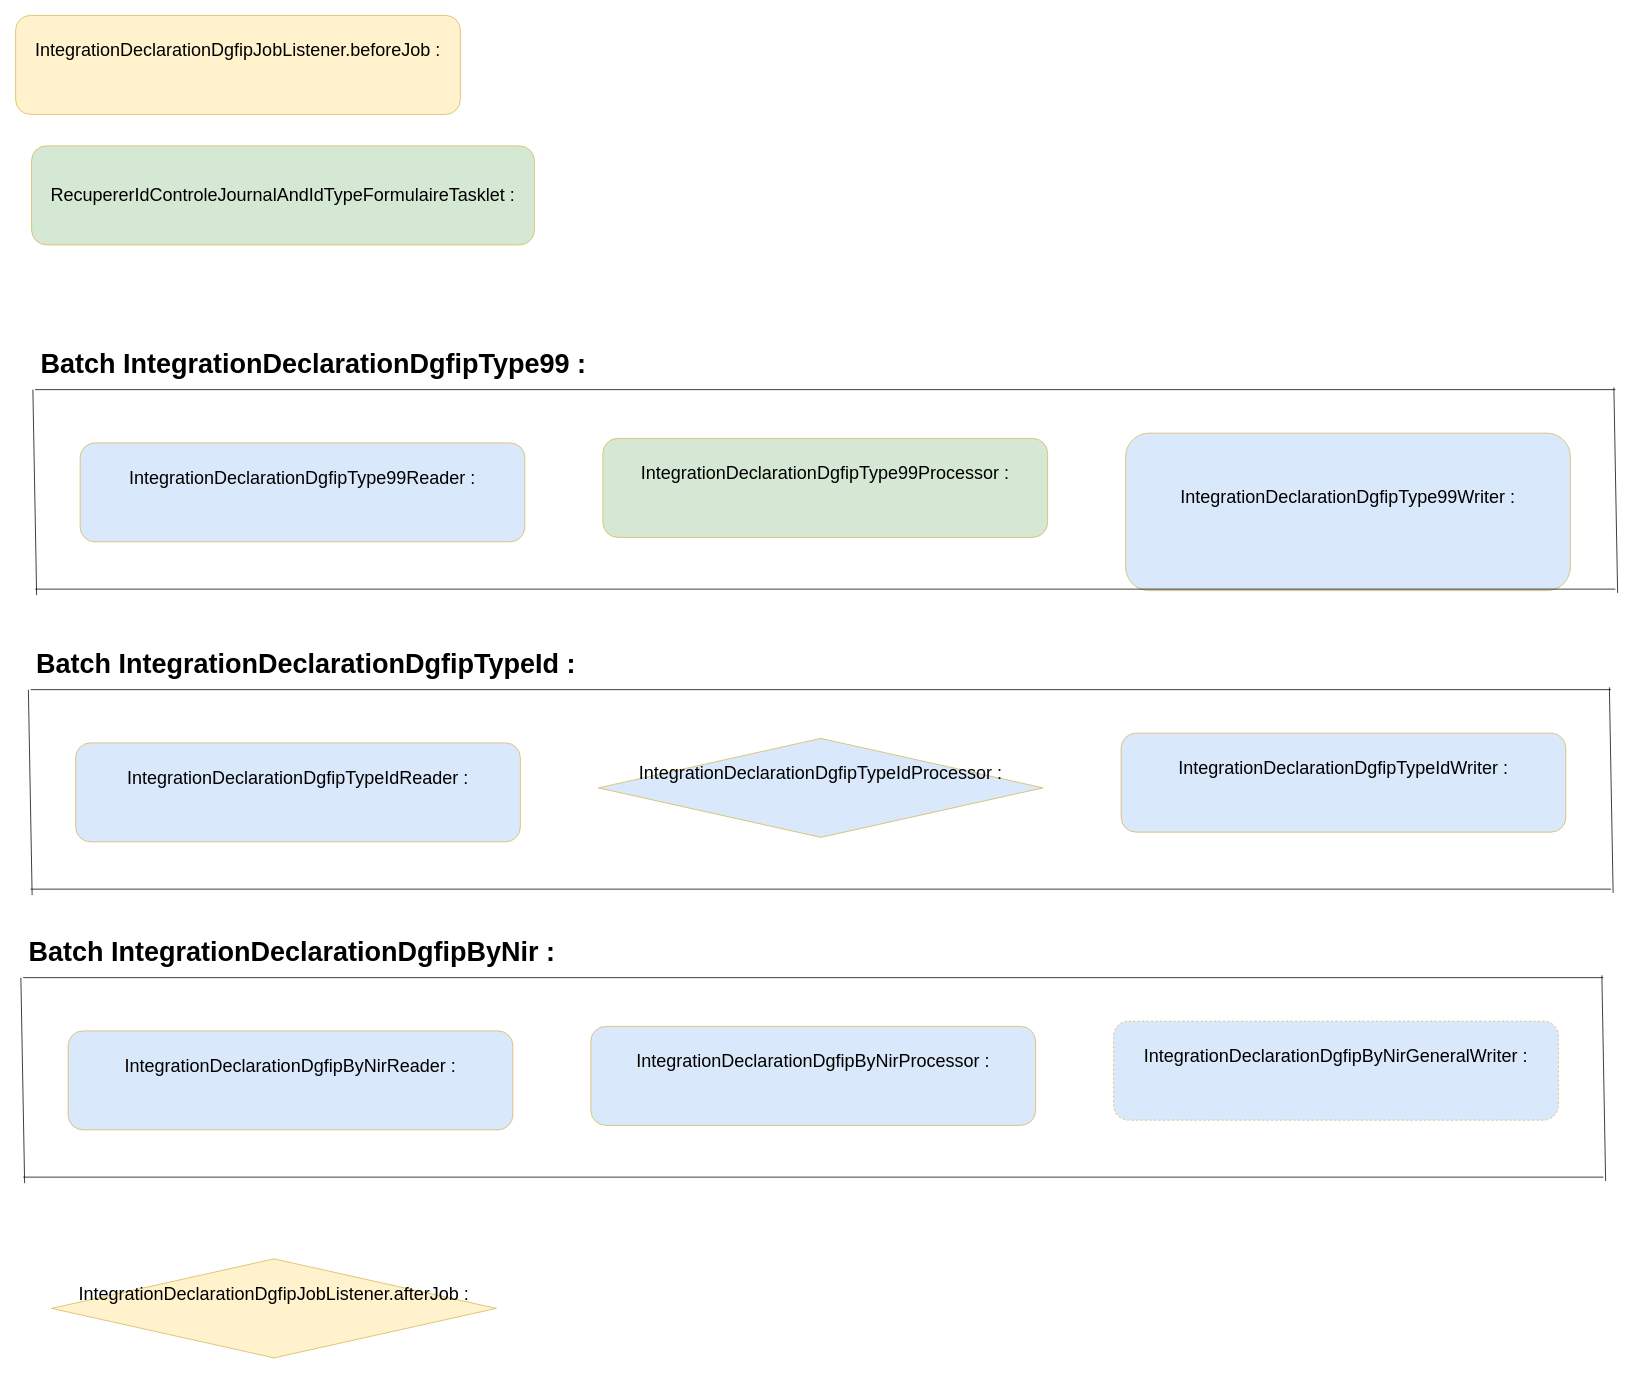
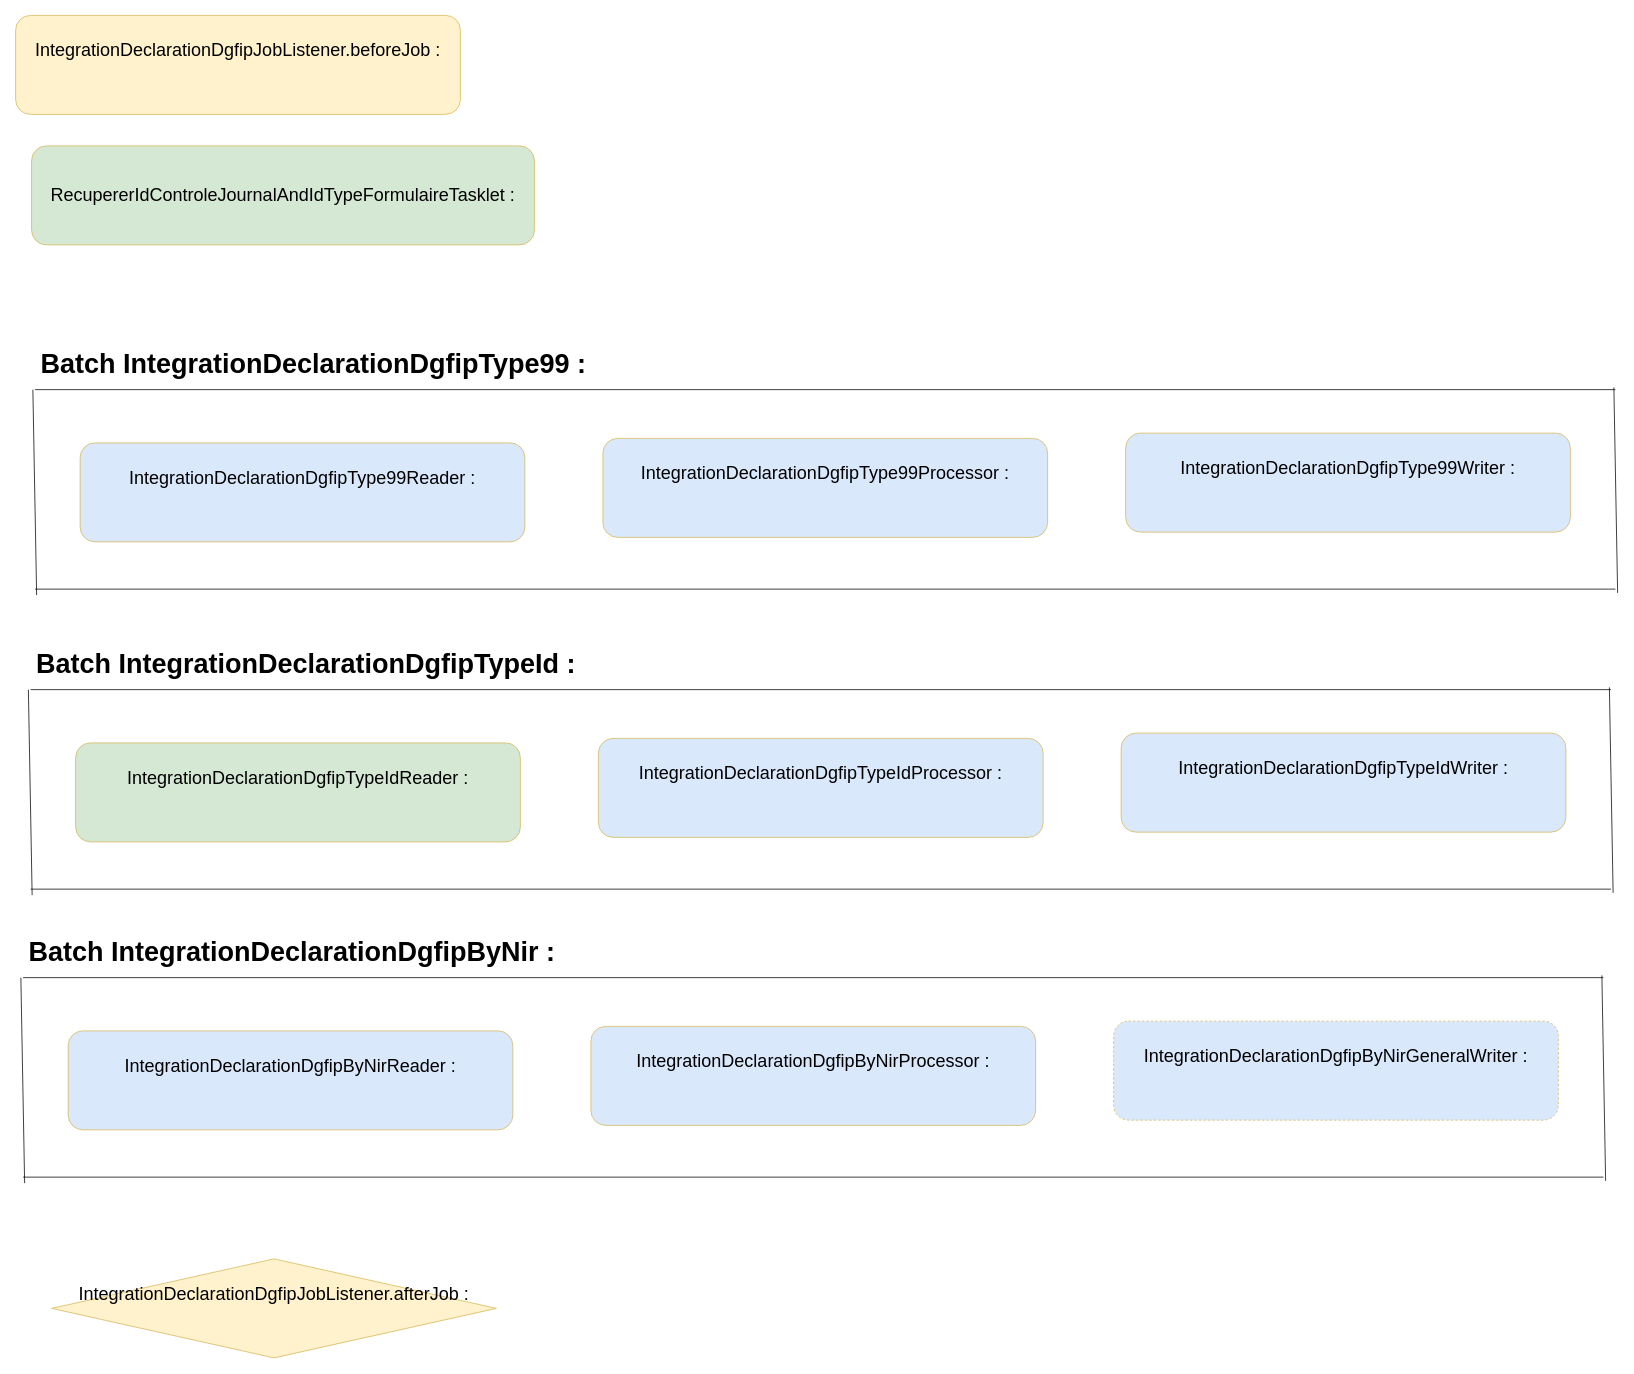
(825, 488) -> (825, 488)
(1348, 512) -> (1348, 483)
(821, 788) -> (821, 788)
(298, 792) -> (298, 792)
